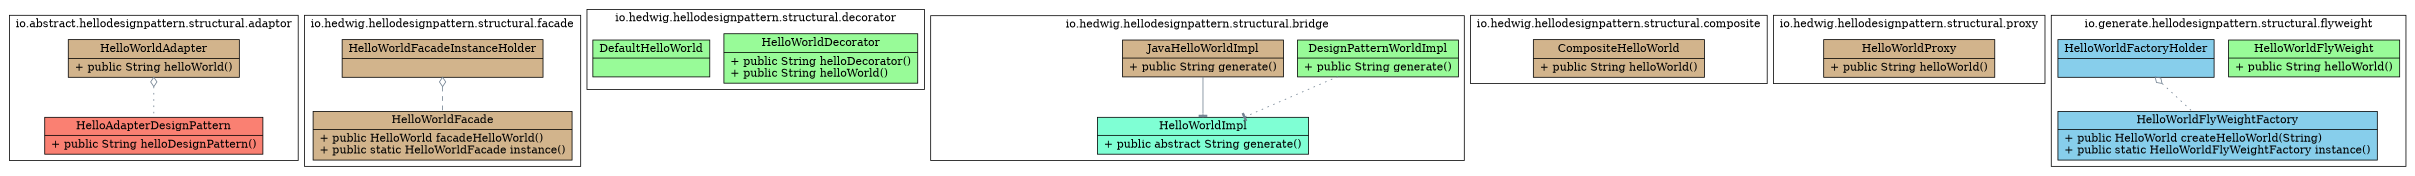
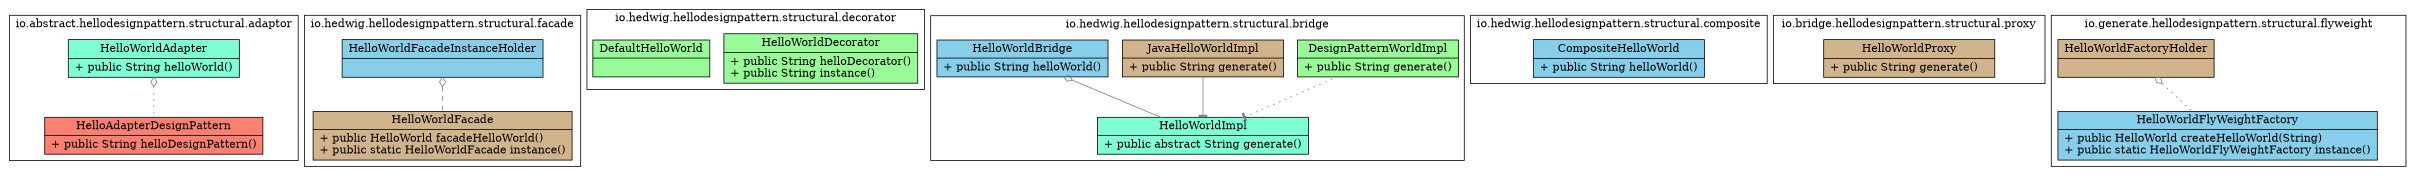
(1909, 24) -> (1909, 24)
(154, 58) -> (154, 58)
(443, 58) -> (443, 58)
none -> (1022, 58)
(1619, 58) -> (1619, 58)
(2136, 58) -> (2136, 58)
(2314, 58) -> none
(1909, 67) -> (1904, 67)
(809, 73) -> (803, 73)
